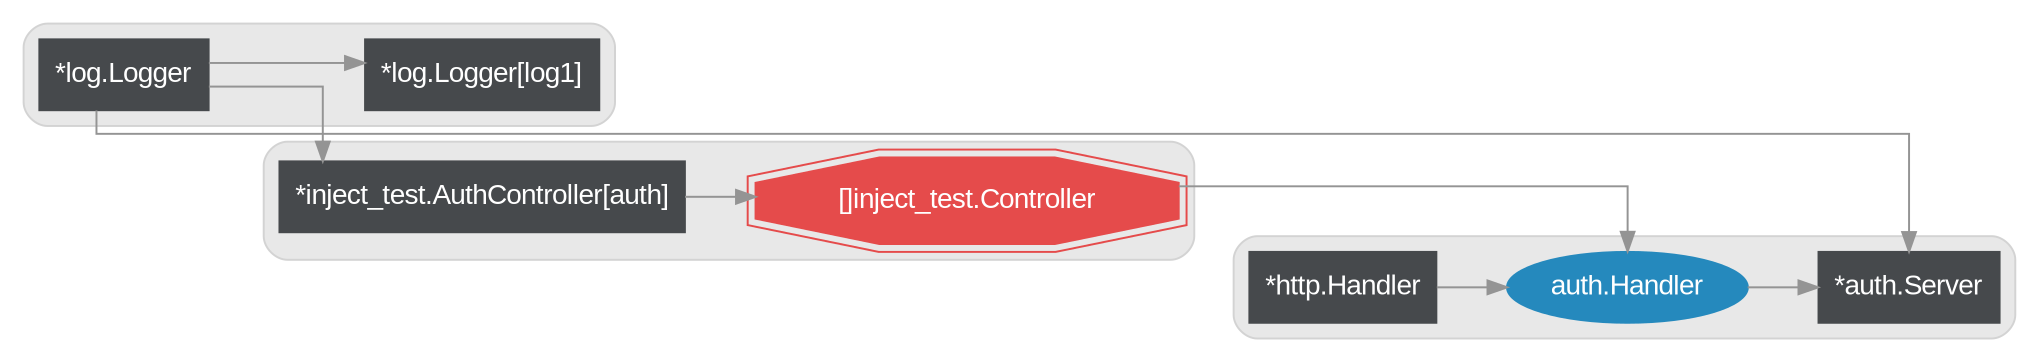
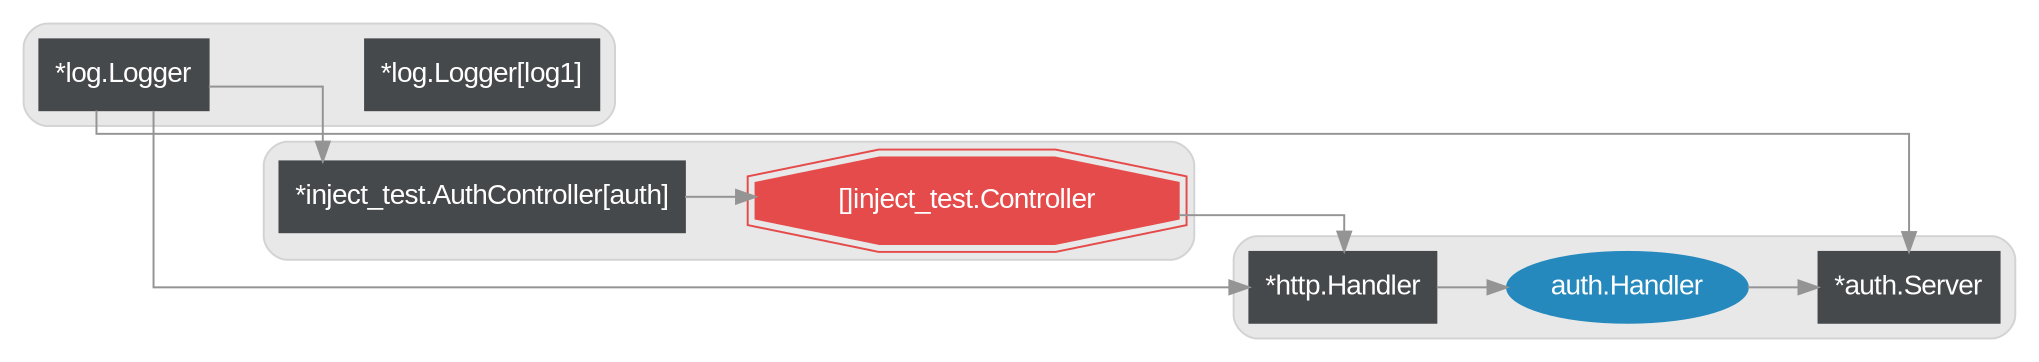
(277, 63) -> (603, 287)
(1426, 186) -> (1270, 215)
